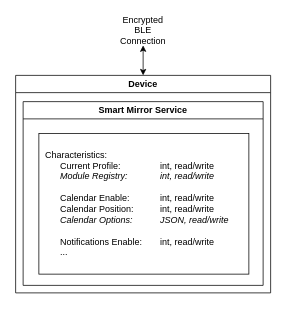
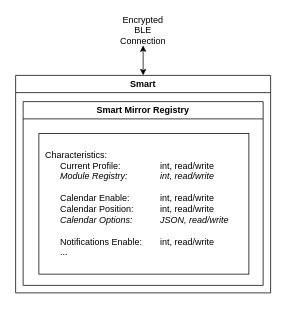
(143, 84) -> (143, 84)
(143, 111) -> (143, 111)
